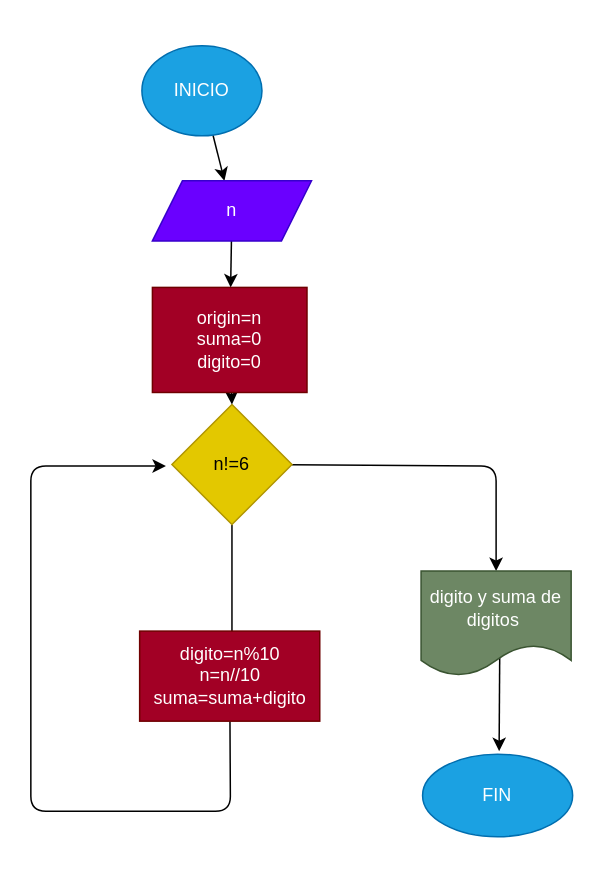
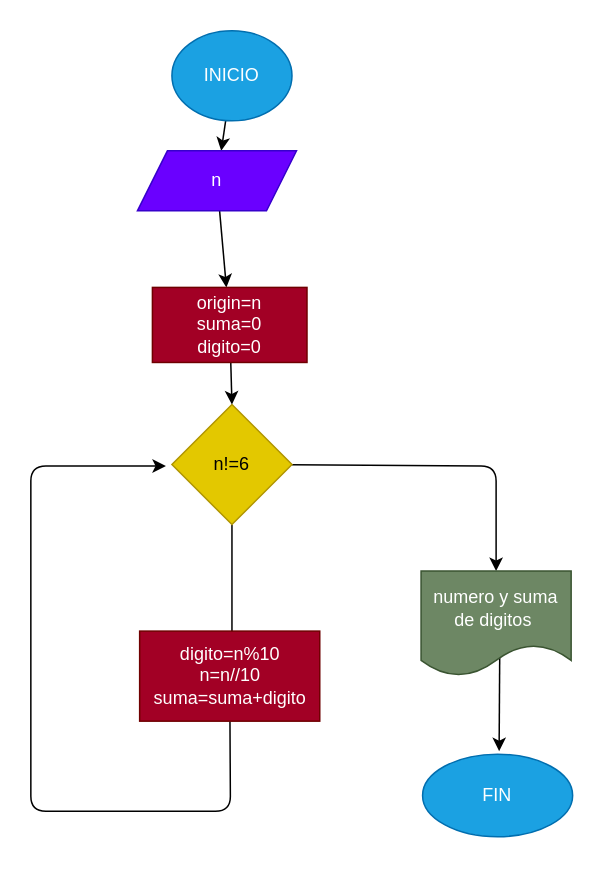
(202, 91) -> (232, 76)
(232, 211) -> (217, 181)
(230, 340) -> (230, 325)
(496, 608) -> (496, 608)
